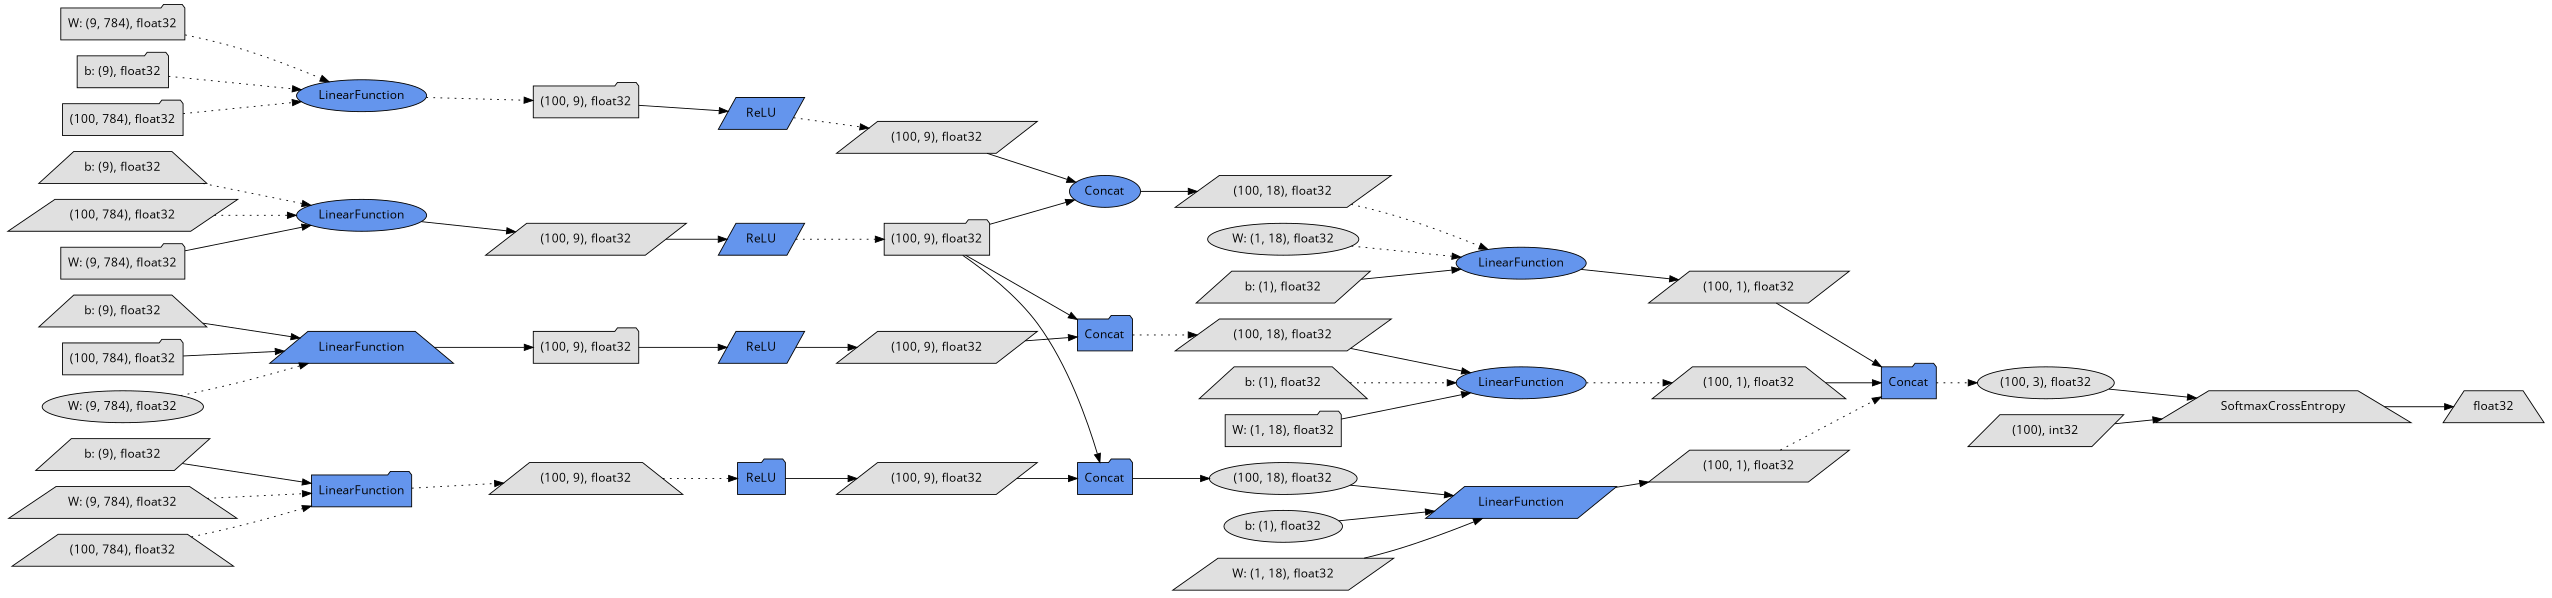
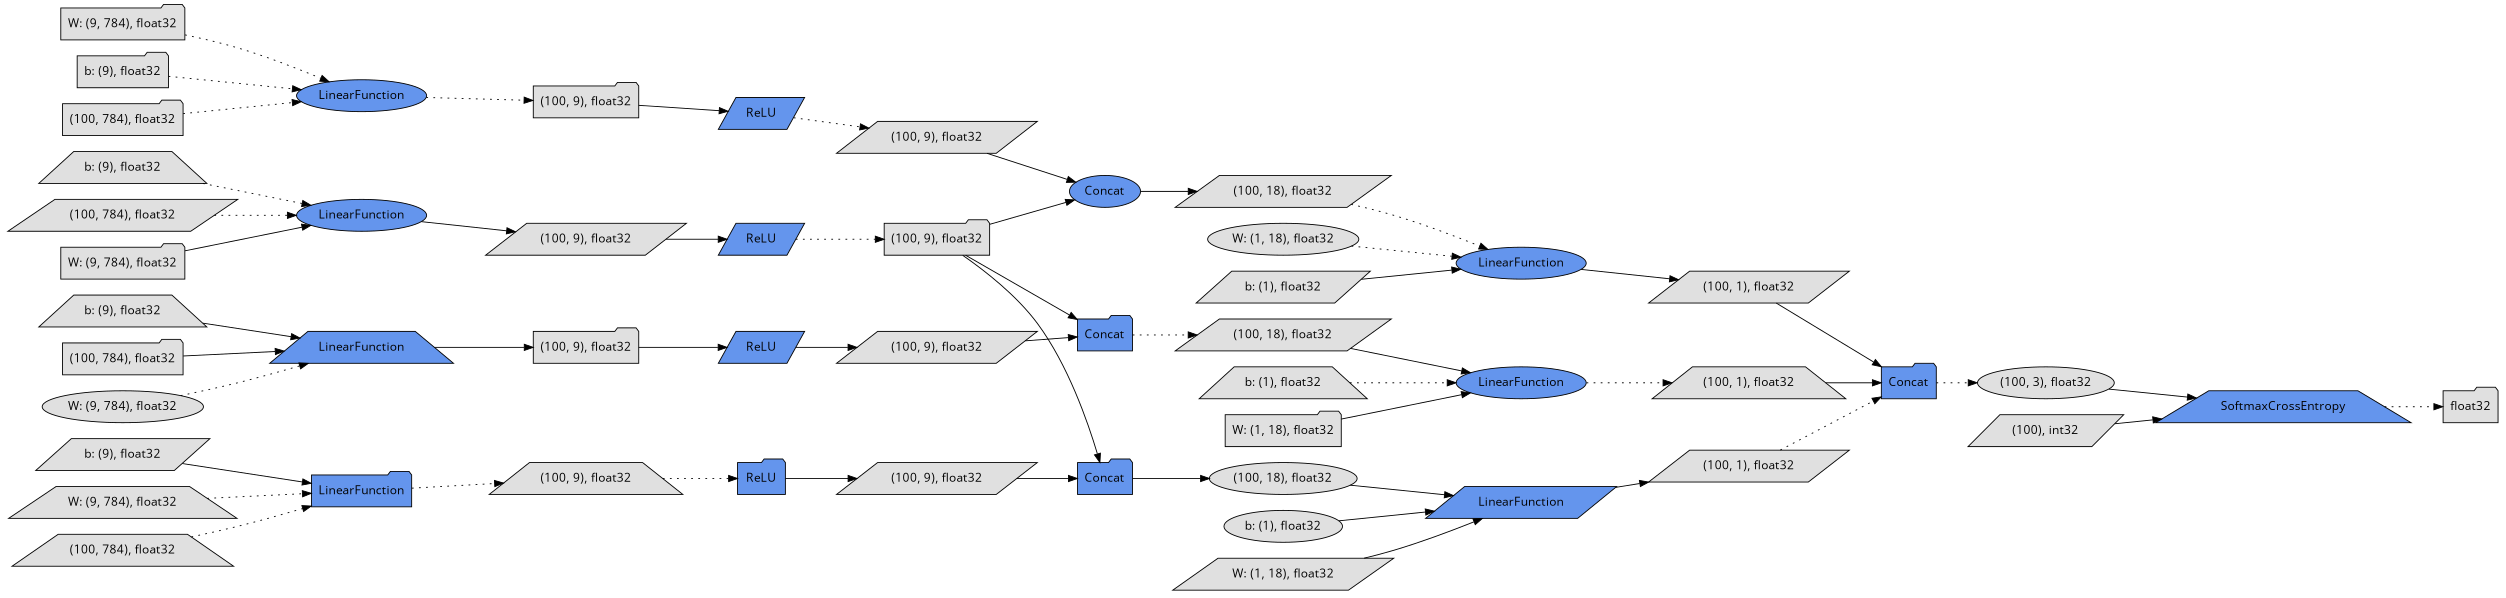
(2283, 407) -> (2283, 407)
(2414, 407) -> (2409, 407)
(2494, 407) -> (2471, 407)
